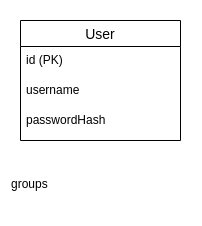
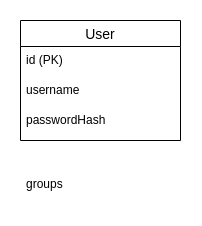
(86, 188) -> (101, 188)
